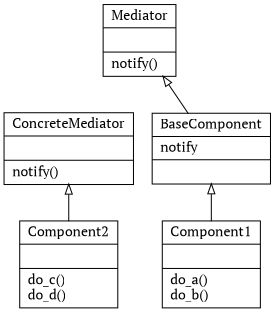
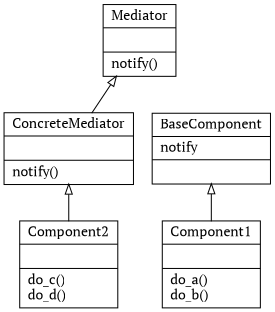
(179, 99) -> (101, 99)
